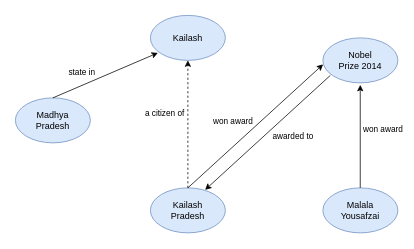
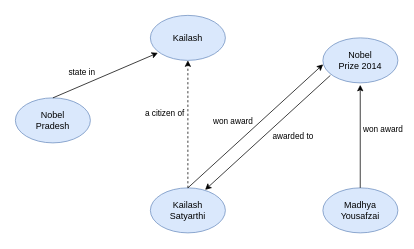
(53, 120) -> (53, 120)
(188, 210) -> (188, 210)
(360, 210) -> (360, 210)
